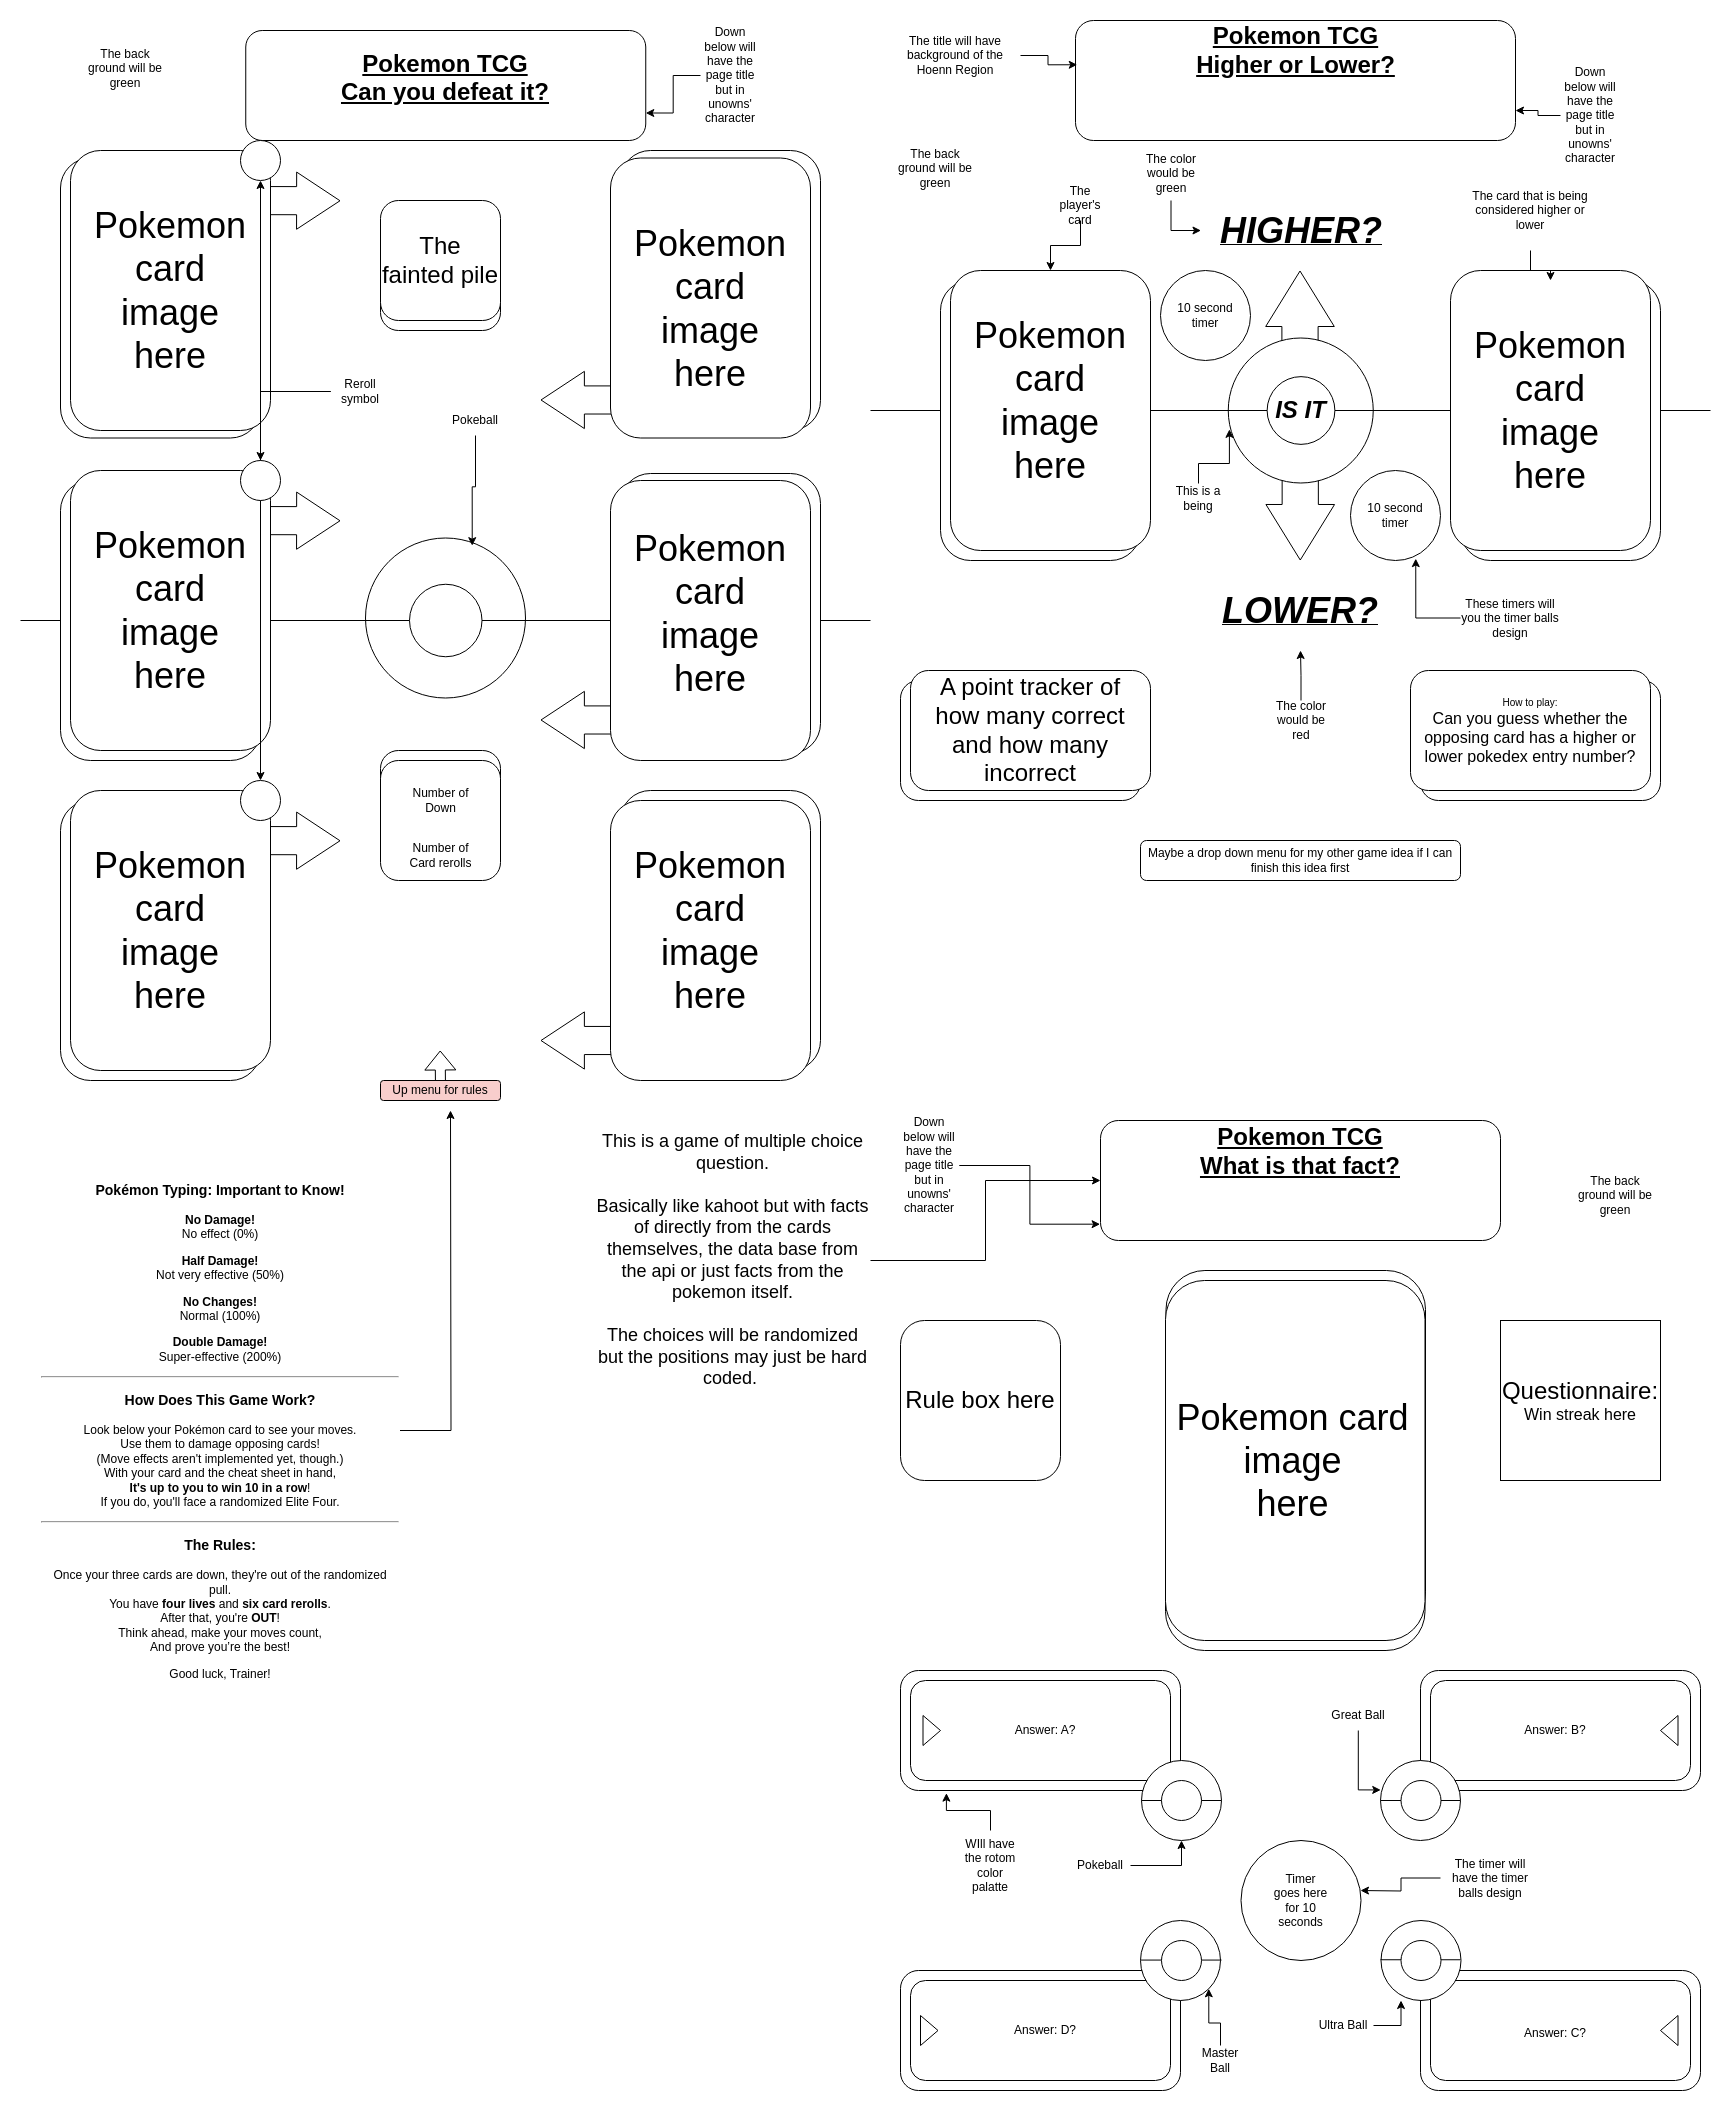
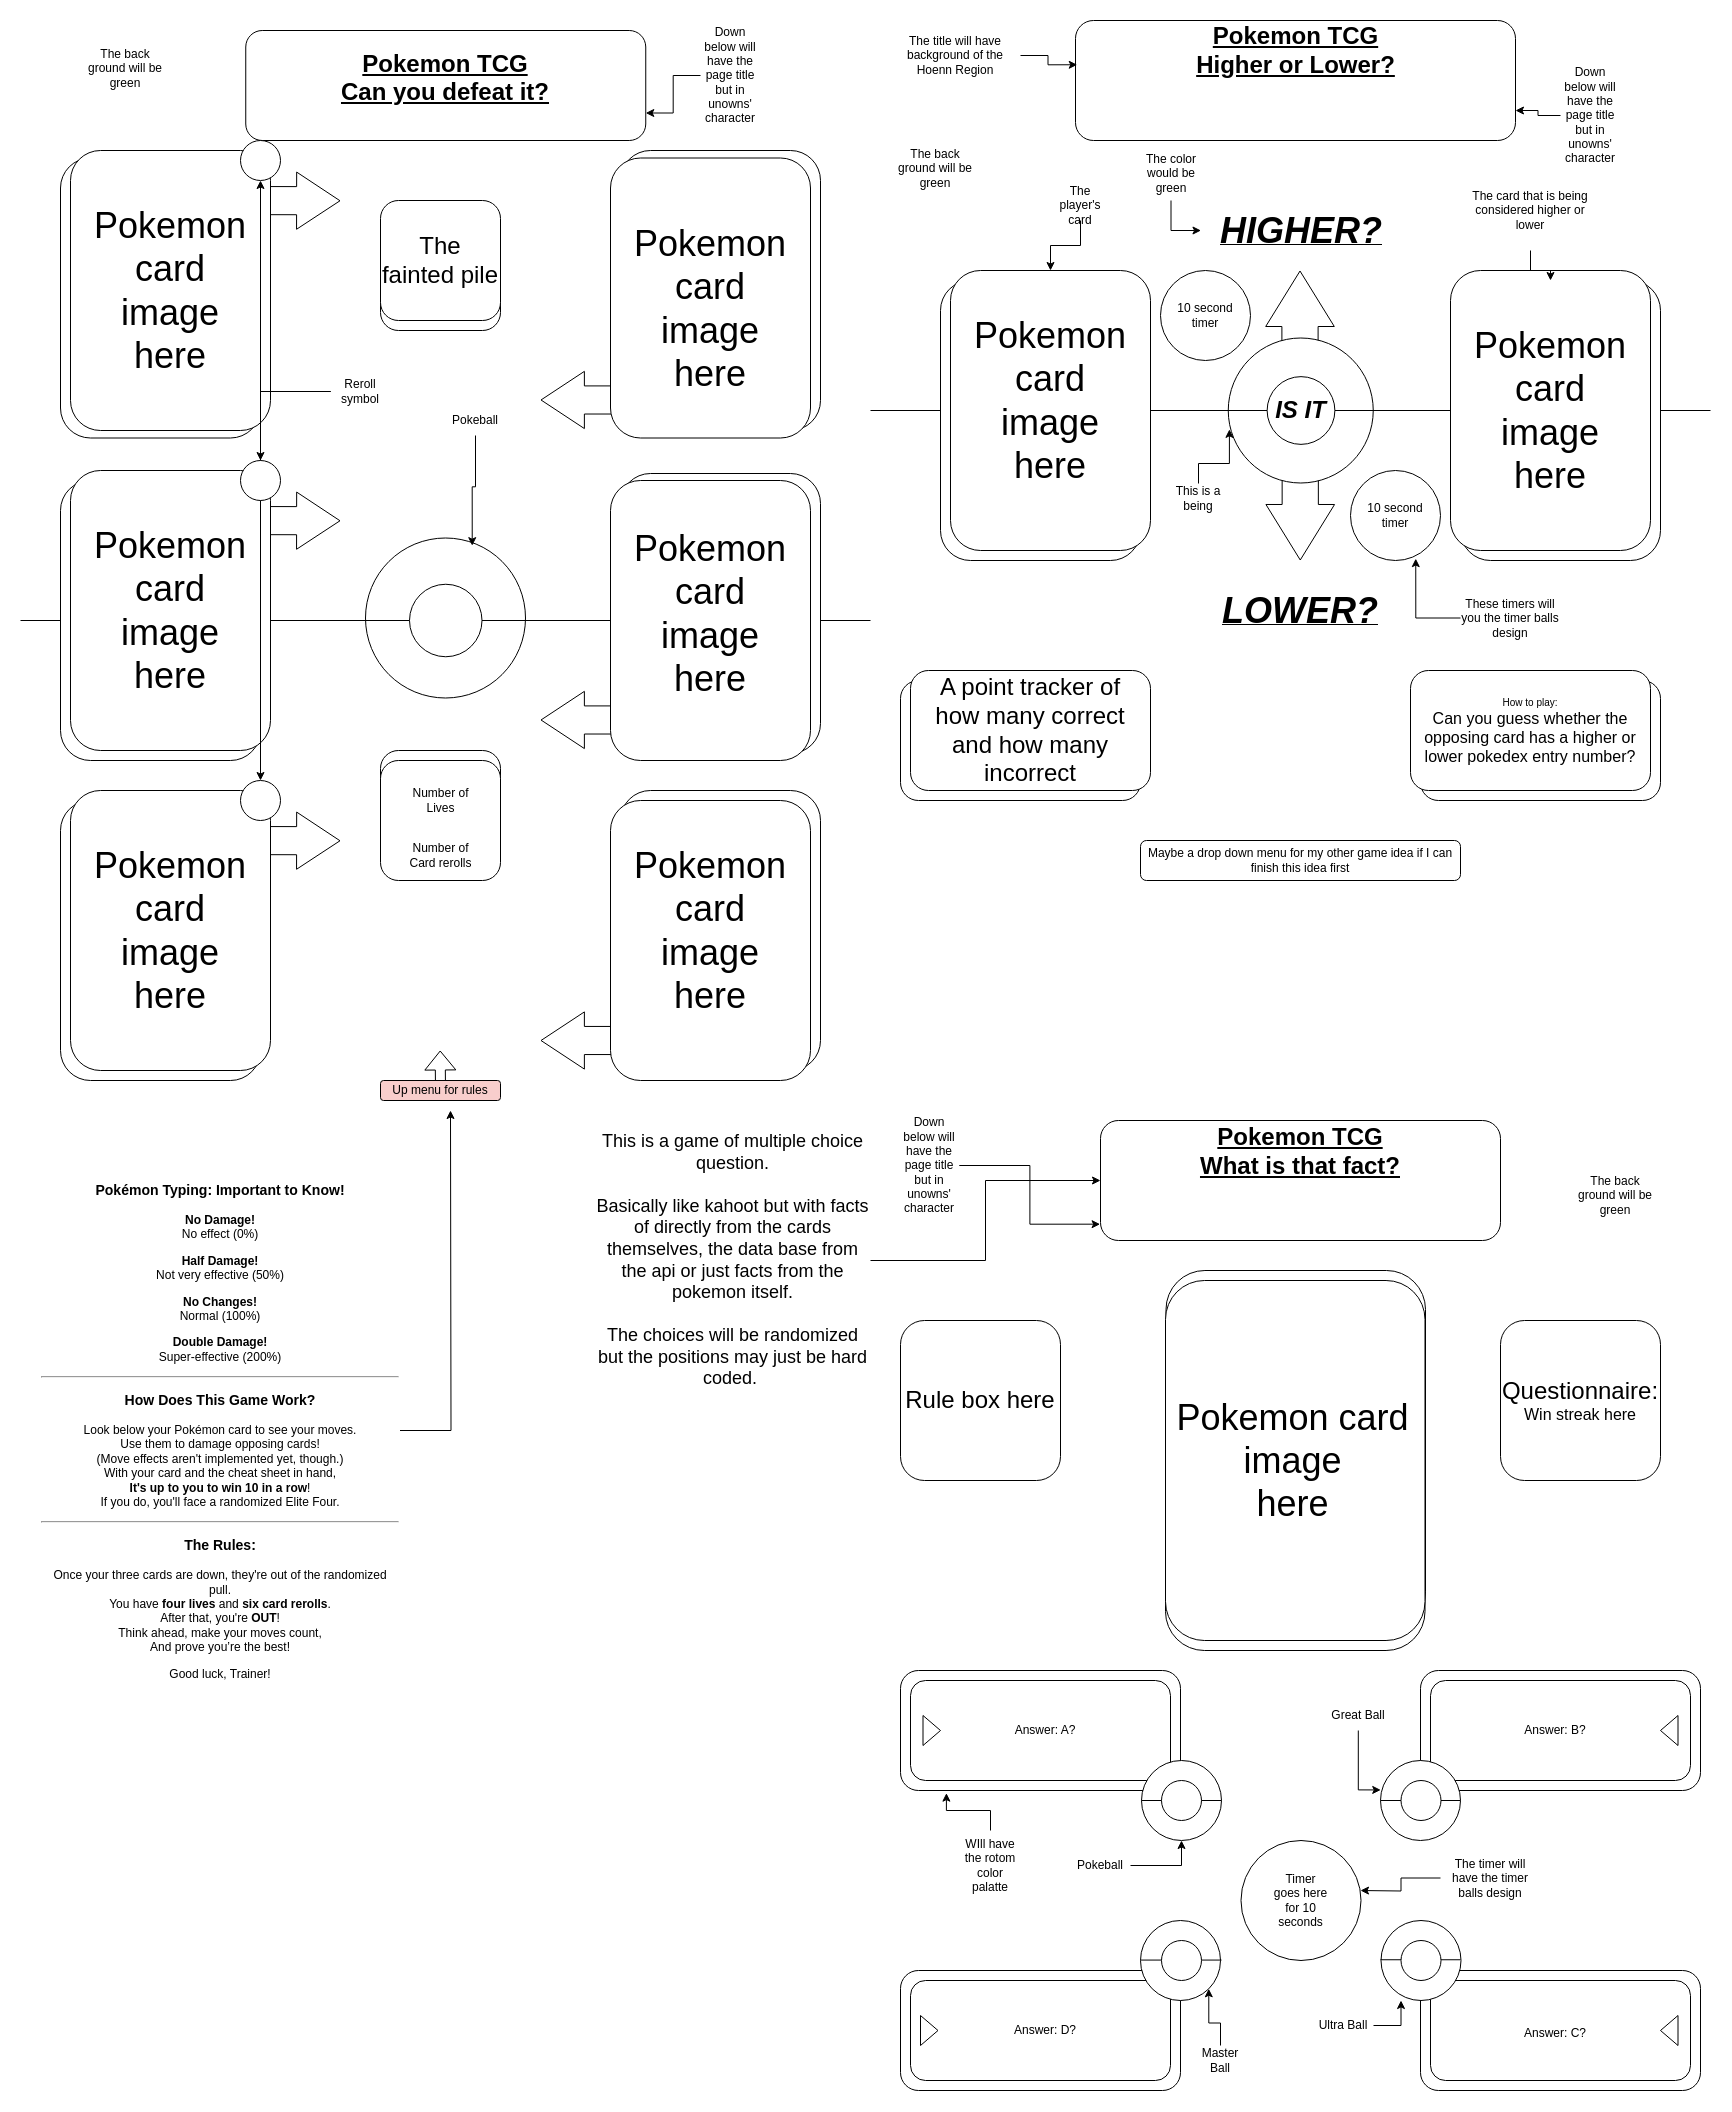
(1301, 680) -> none
(1301, 721) -> none
(441, 801) -> (441, 801)
(1581, 1401) -> (1581, 1401)
